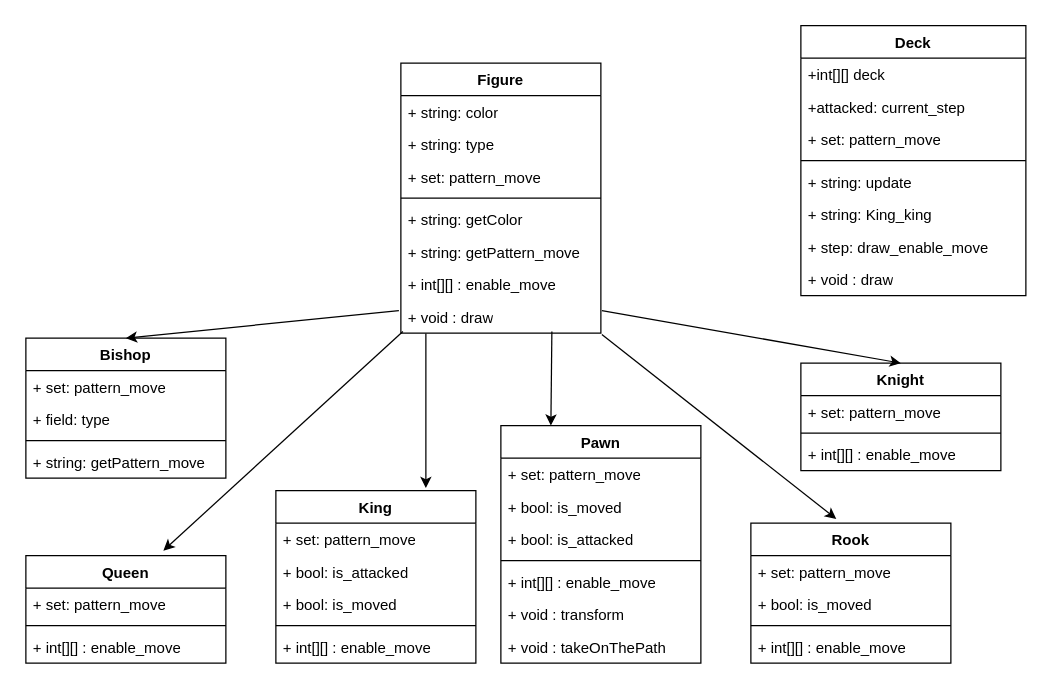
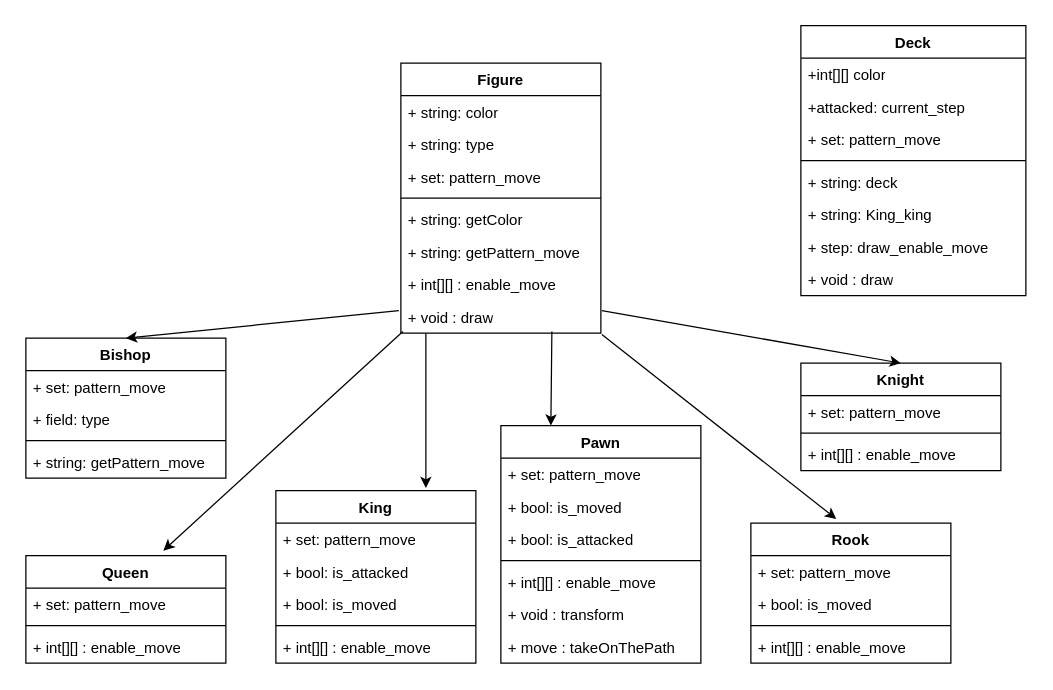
(859, 76) -> (861, 76)
(868, 183) -> (859, 183)
(591, 648) -> (593, 648)
